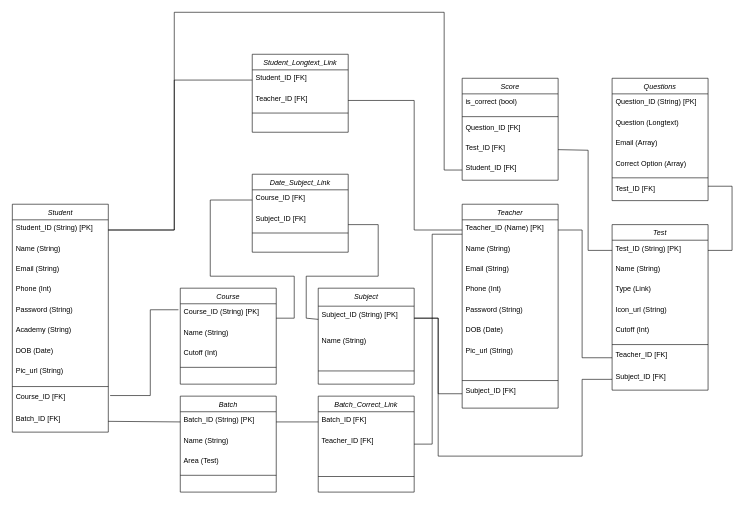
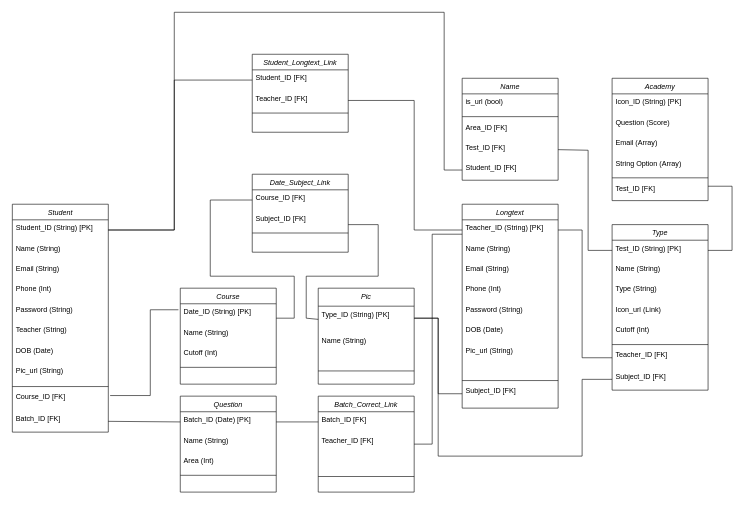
(510, 86) -> (510, 86)
(660, 86) -> (660, 86)
(497, 102) -> (488, 102)
(662, 102) -> (655, 102)
(652, 122) -> (646, 122)
(496, 127) -> (489, 127)
(657, 163) -> (654, 163)
(510, 212) -> (510, 212)
(508, 228) -> (511, 228)
(660, 233) -> (660, 233)
(636, 289) -> (640, 289)
(366, 296) -> (366, 296)
(647, 310) -> (643, 310)
(227, 312) -> (223, 312)
(367, 314) -> (361, 314)
(46, 330) -> (46, 330)
(228, 404) -> (228, 404)
(225, 420) -> (222, 420)
(205, 461) -> (203, 461)
